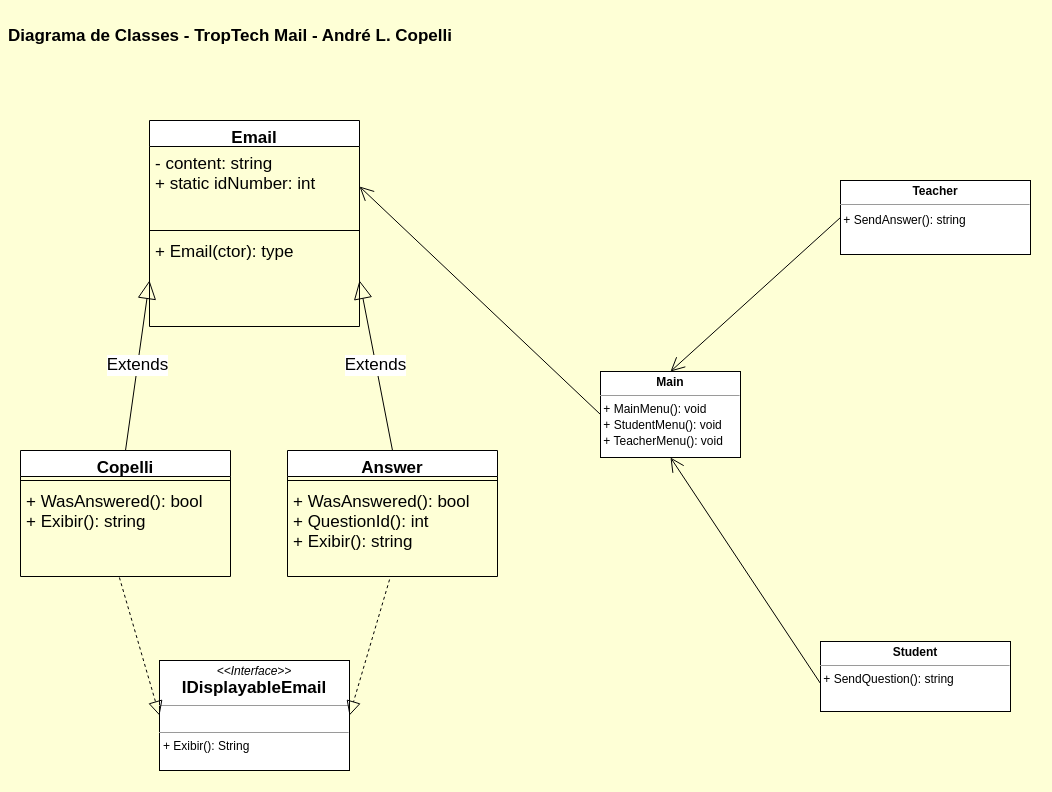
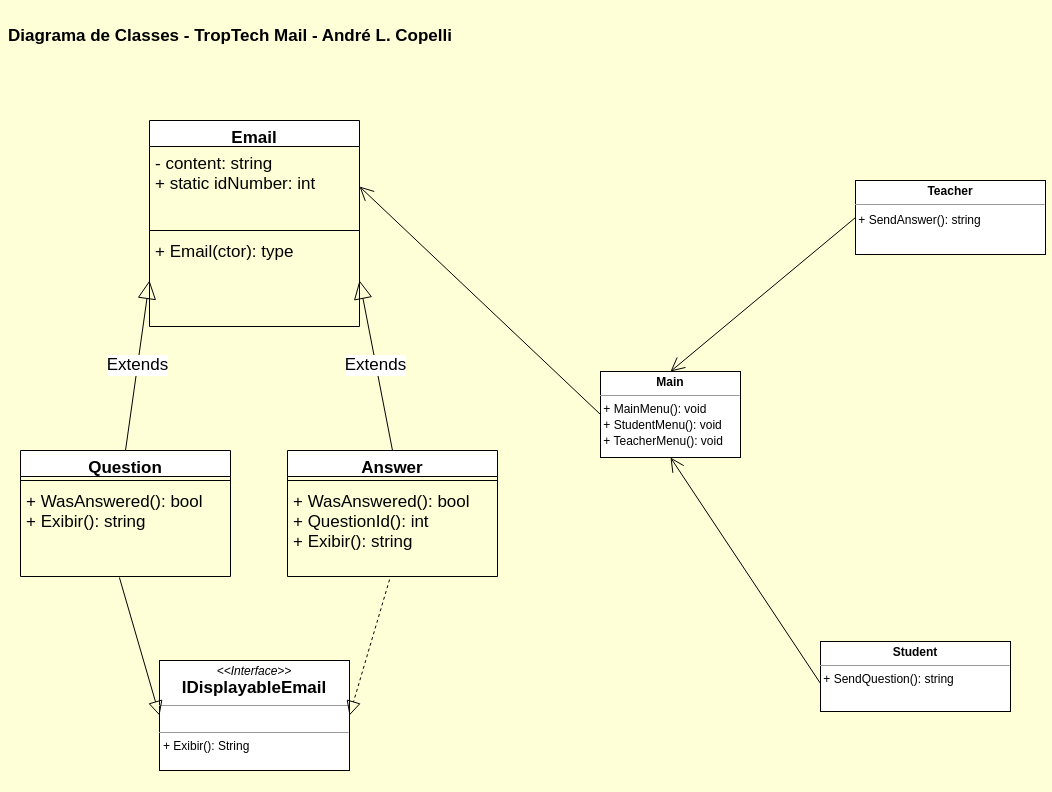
(936, 218) -> (951, 218)
(125, 467) -> (125, 467)
(137, 639) -> (137, 639)
